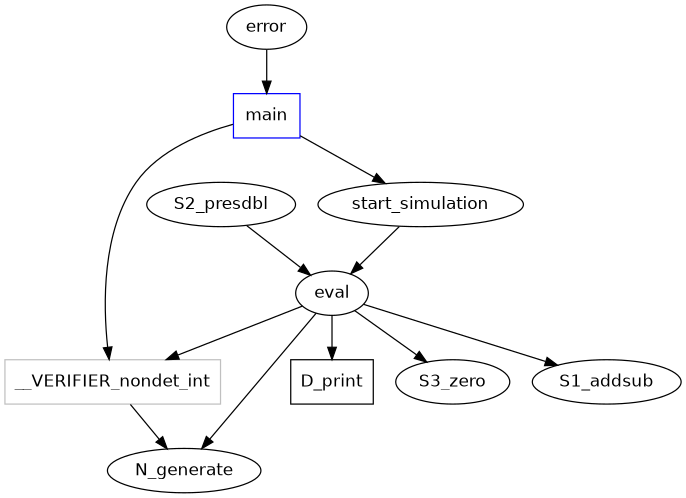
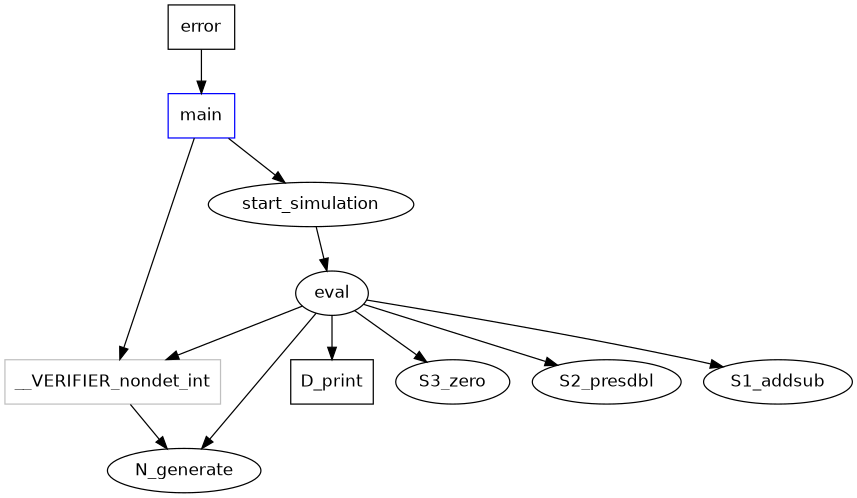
(267, 27) -> (201, 27)
(274, 247) -> (455, 333)
